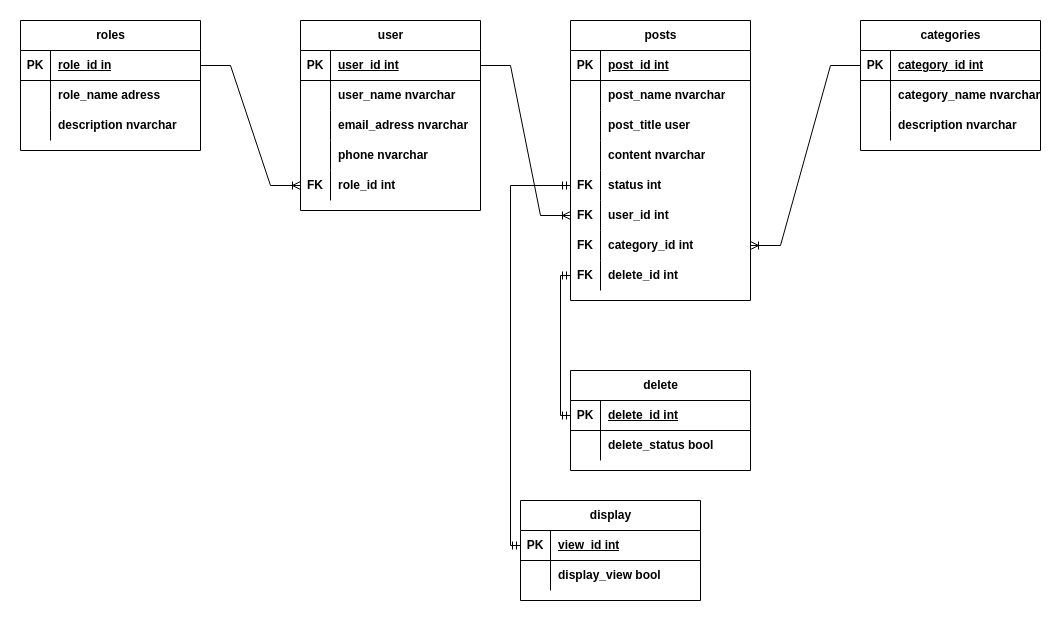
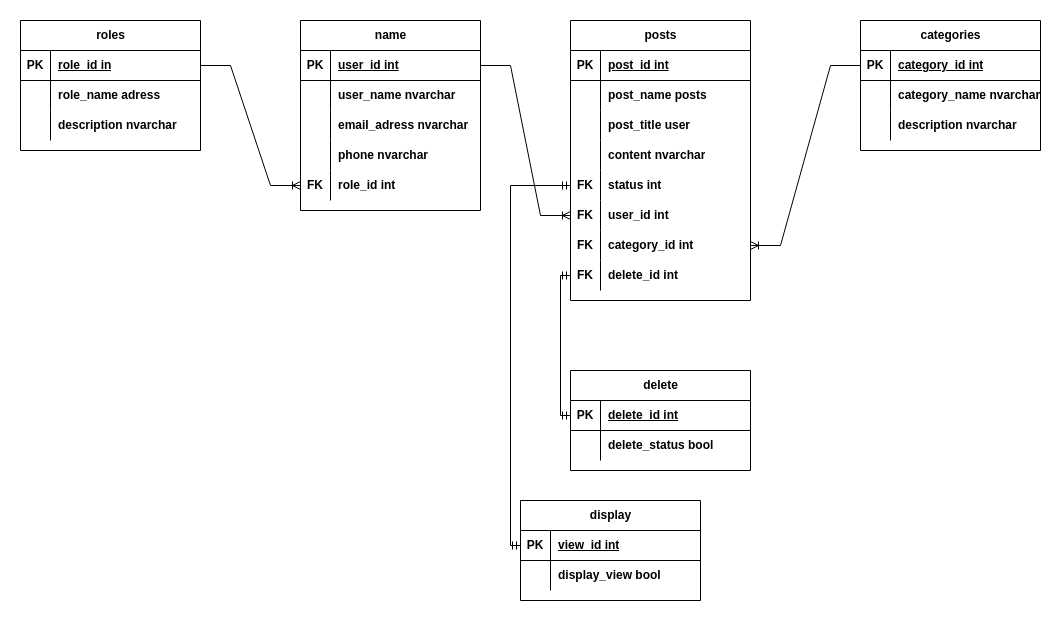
(391, 36) -> (391, 36)
(667, 96) -> (657, 96)
